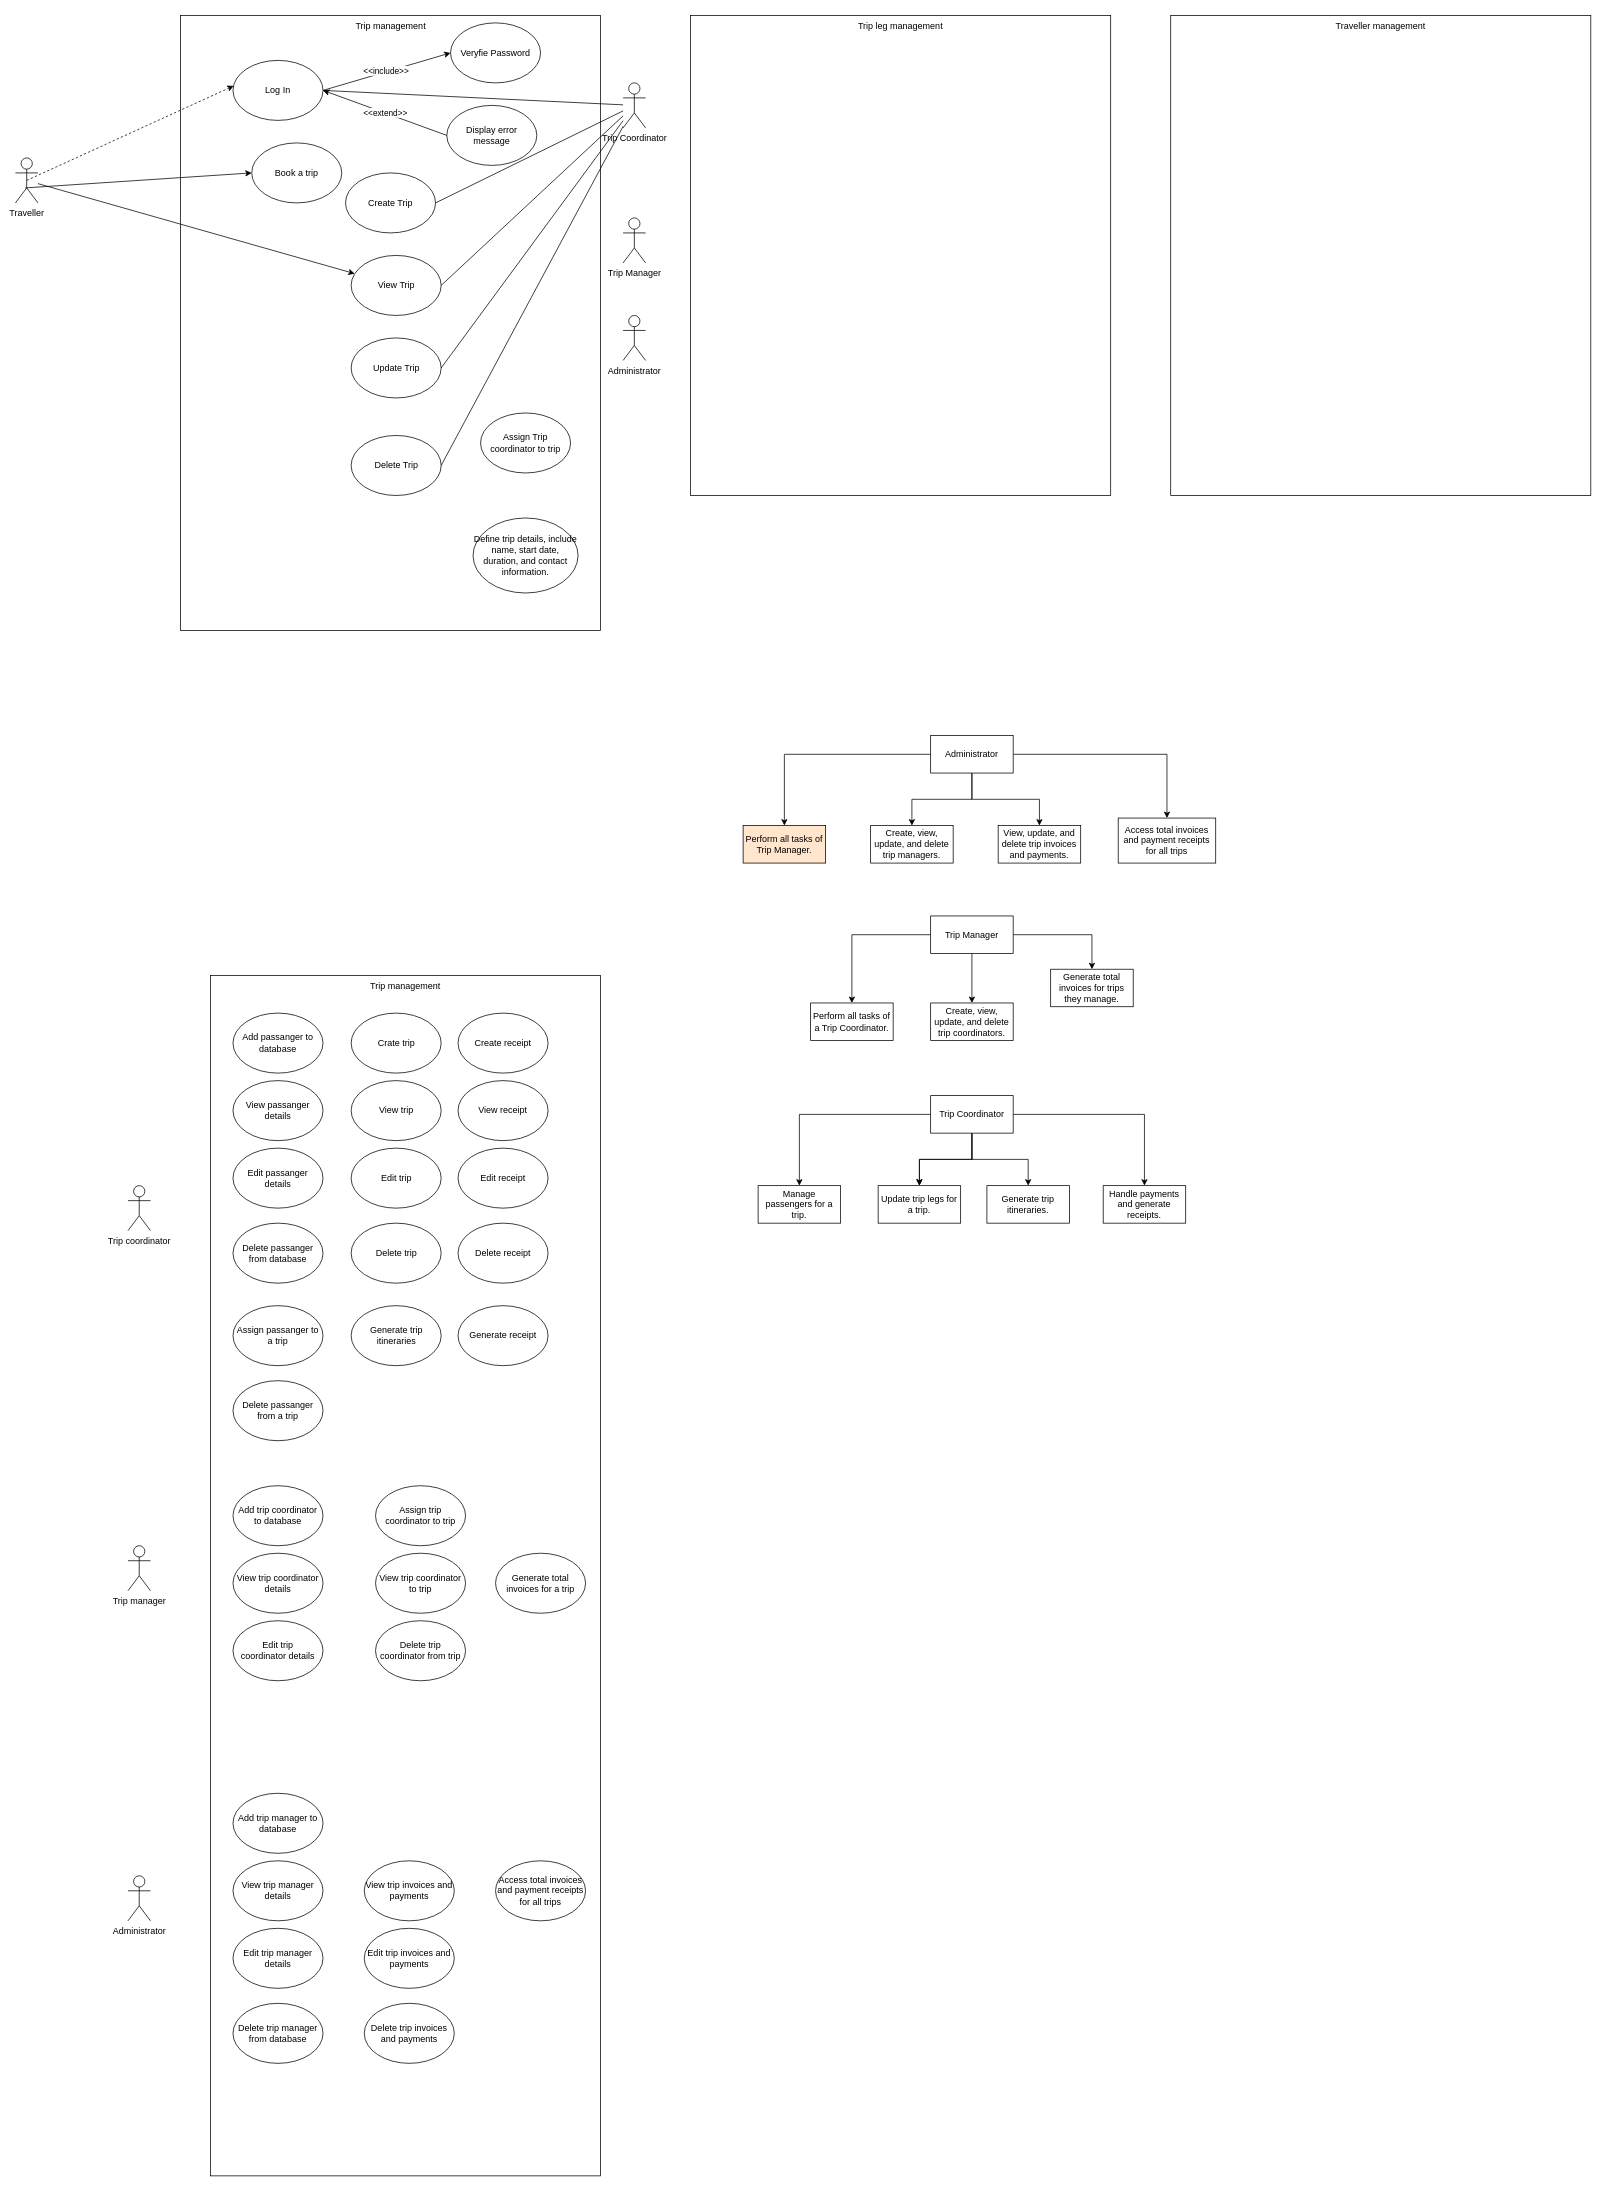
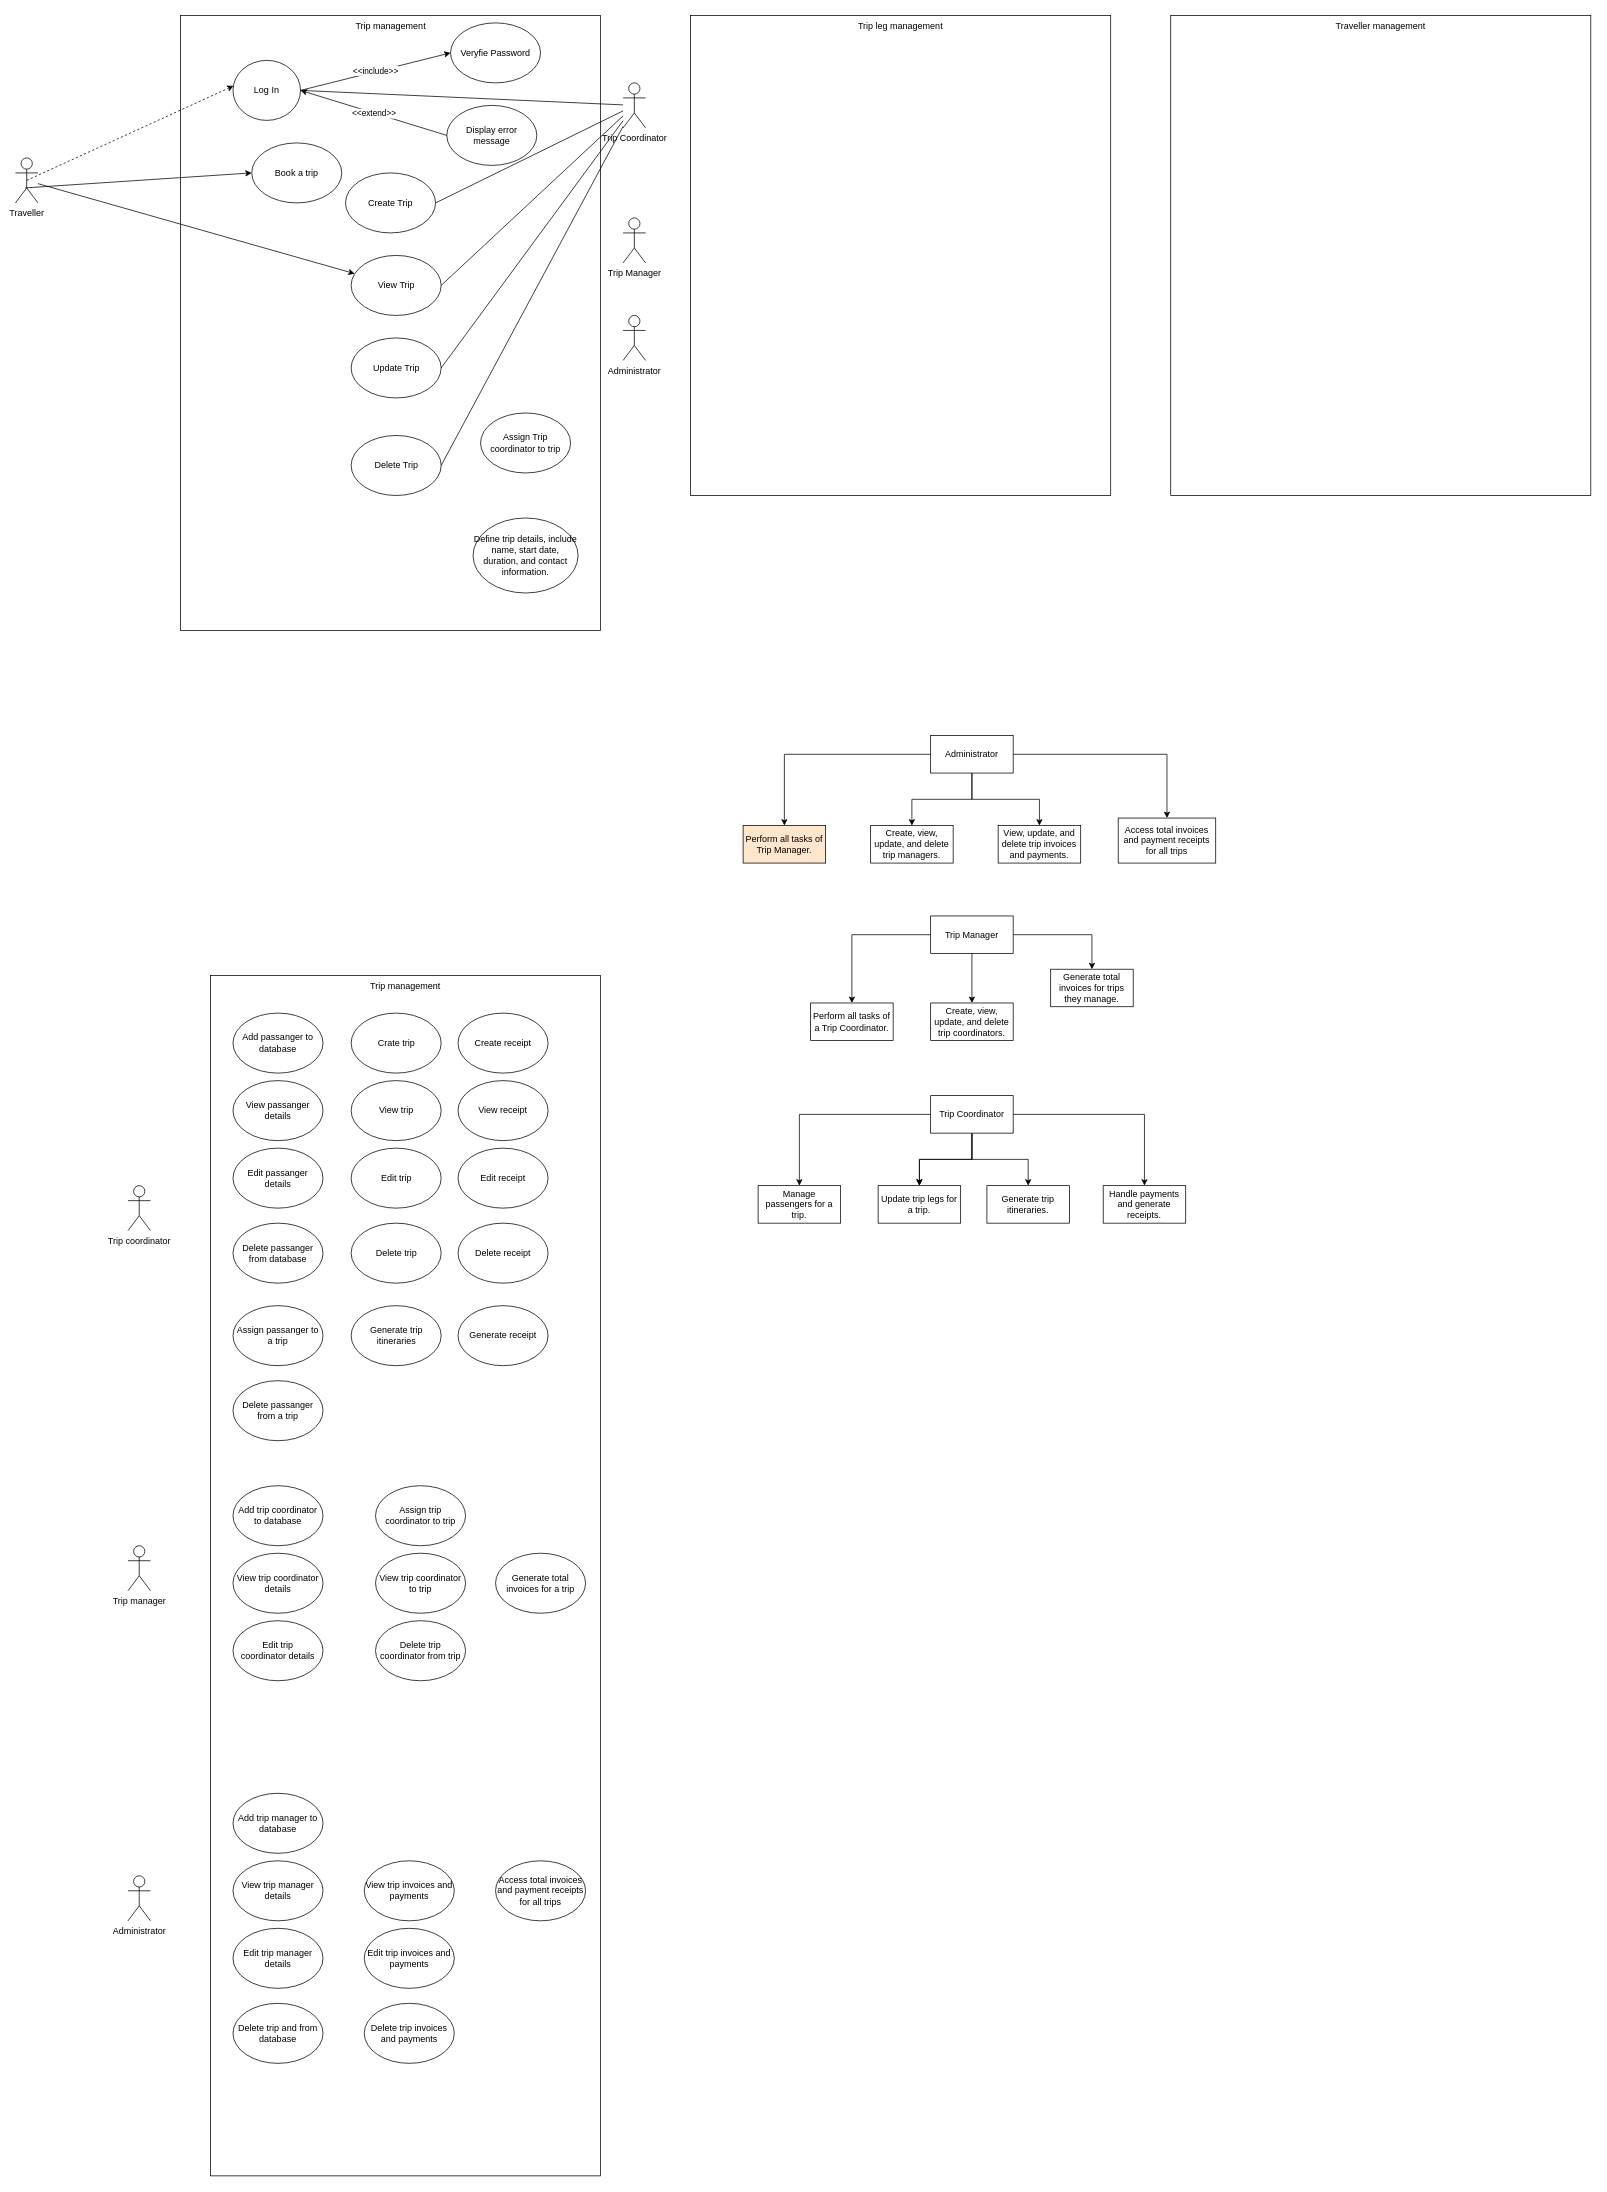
(278, 90) -> (267, 90)
(278, 2033) -> (278, 2033)
